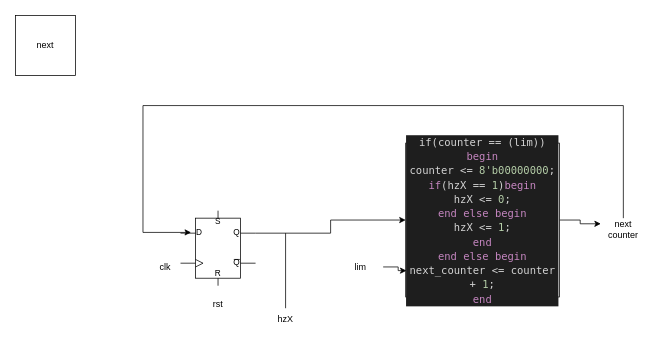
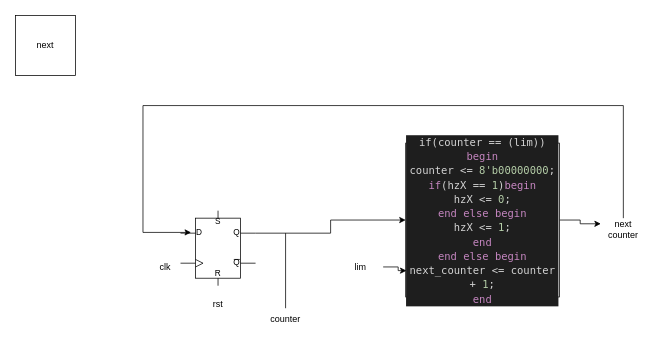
(285, 319) -> (285, 319)
